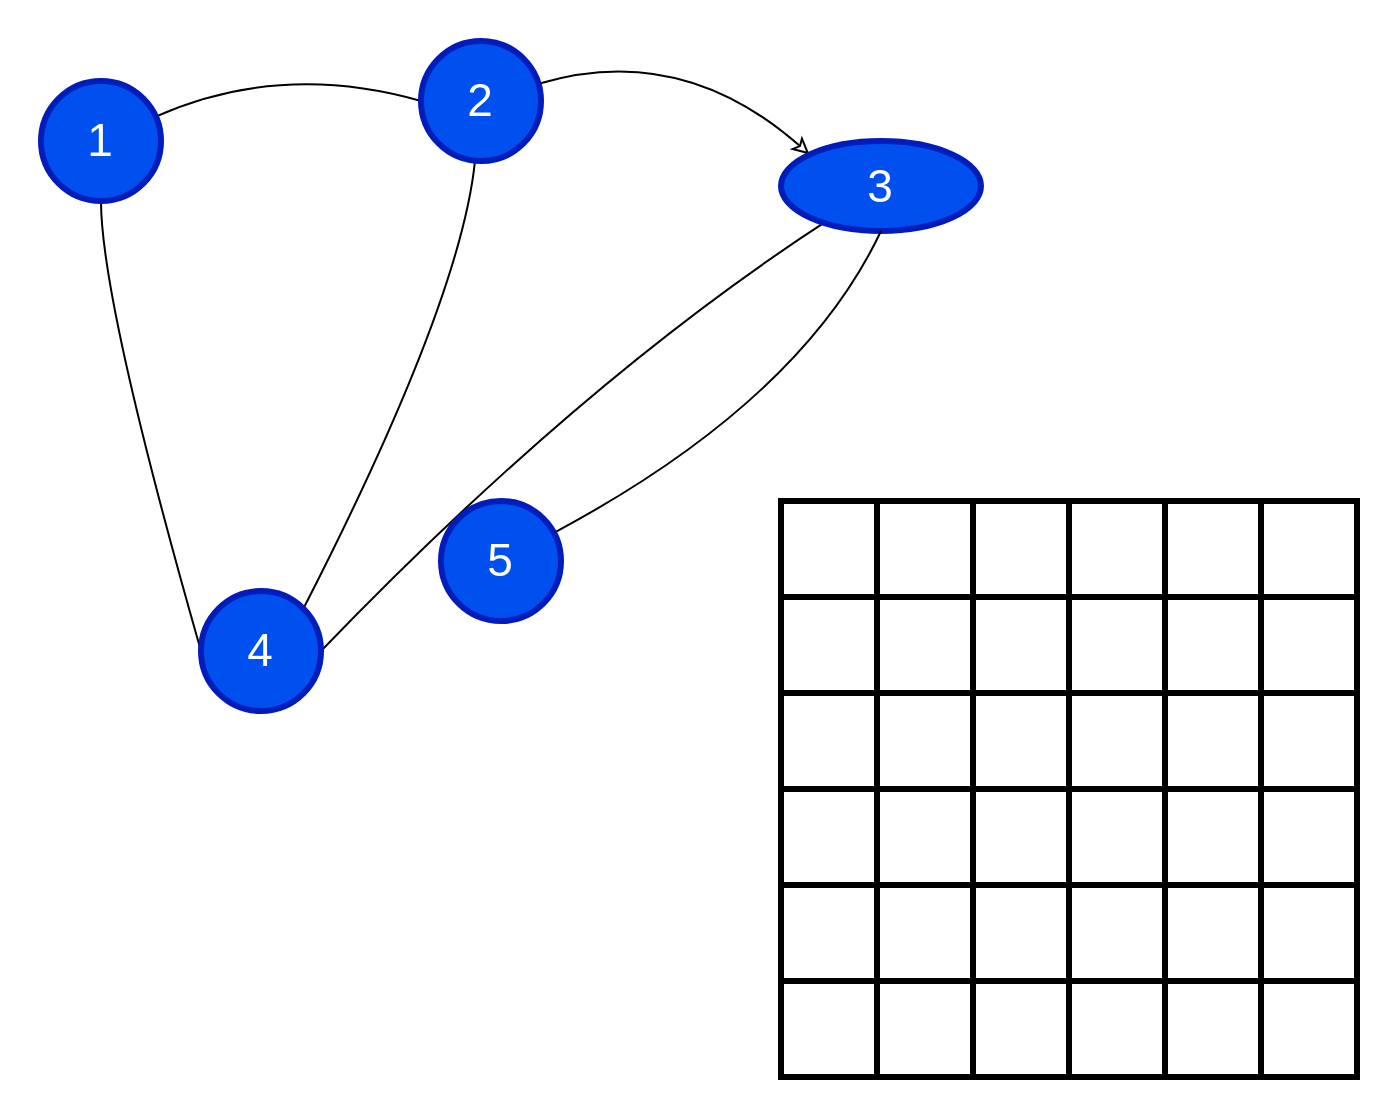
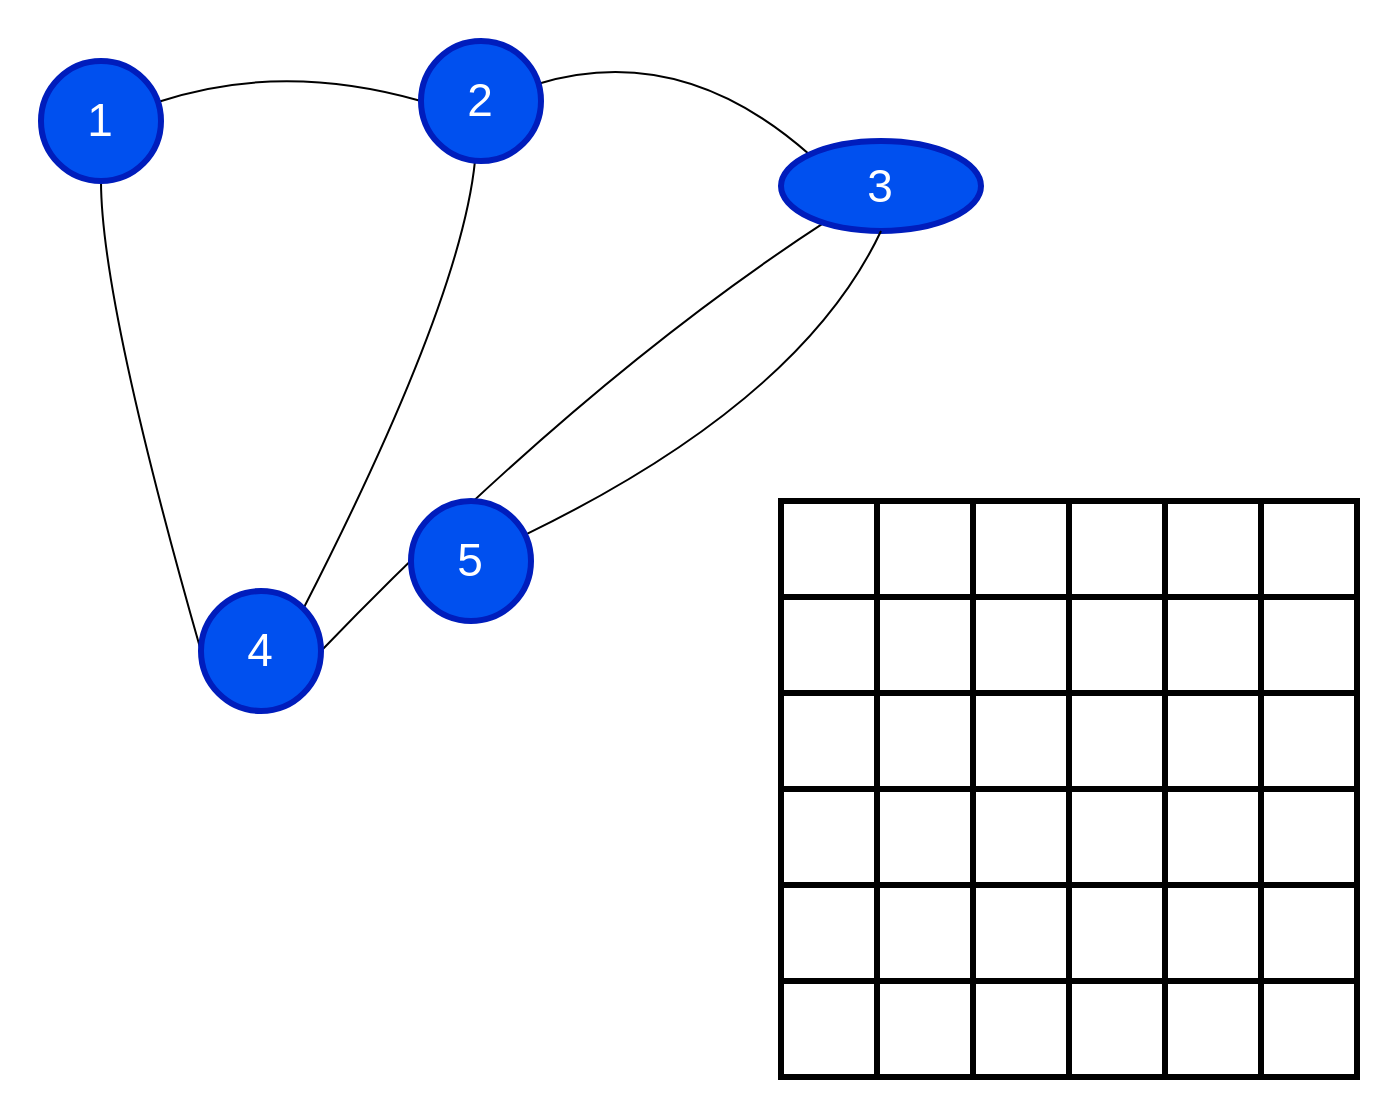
(719, 93) -> (723, 97)
(101, 141) -> (101, 121)
(501, 561) -> (471, 561)
